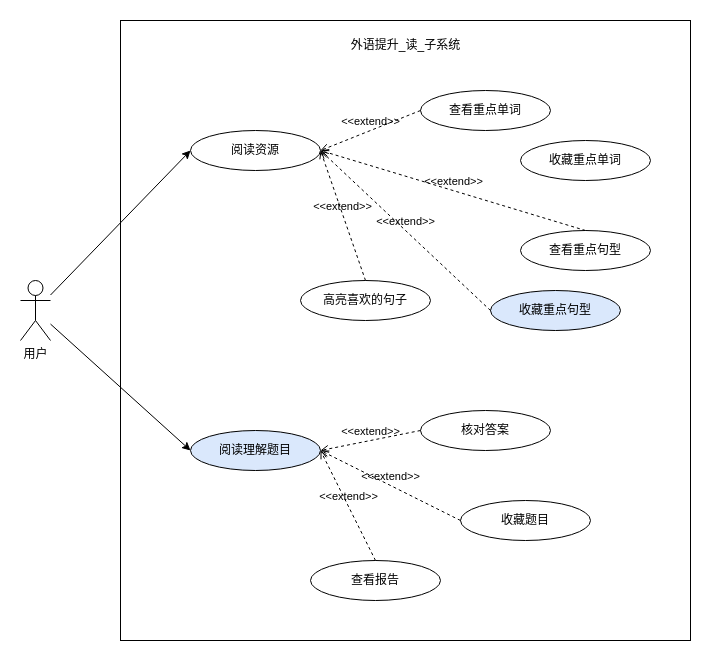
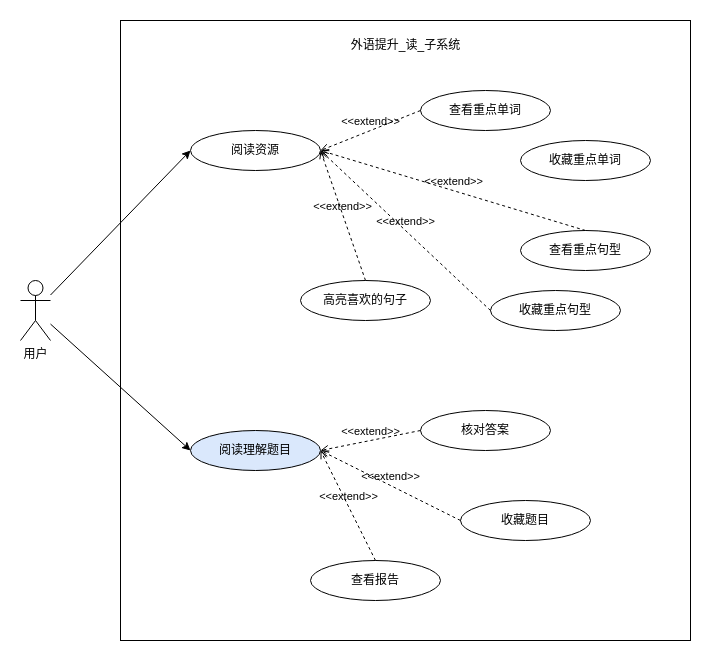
(556, 311) -> (556, 311)
